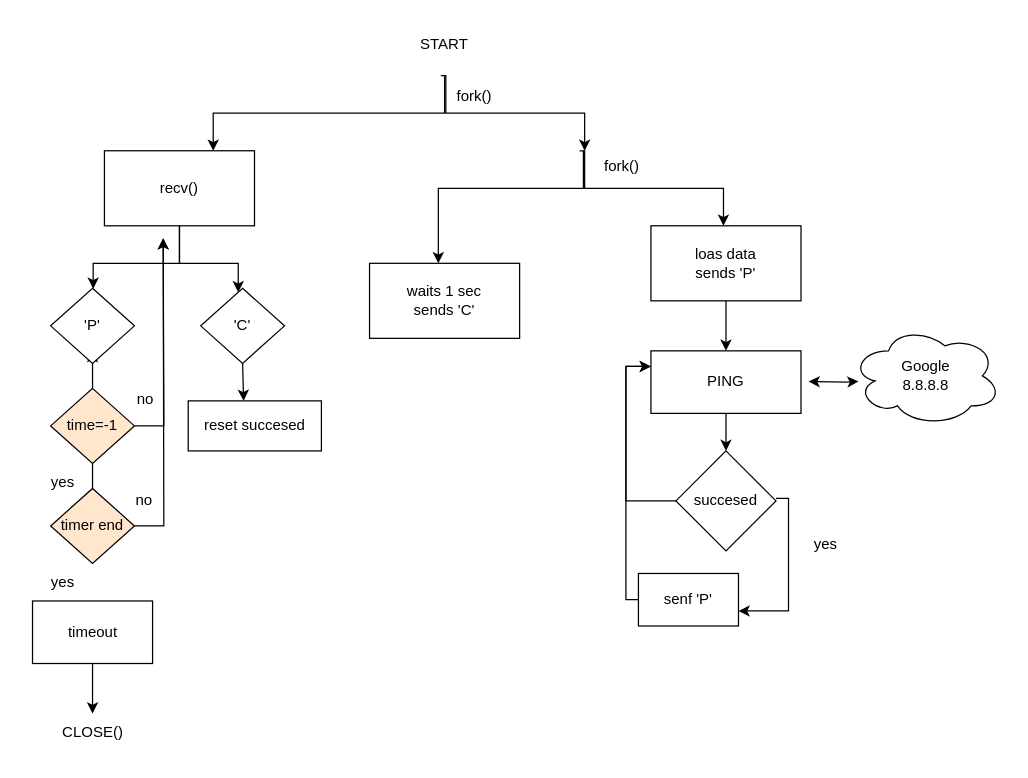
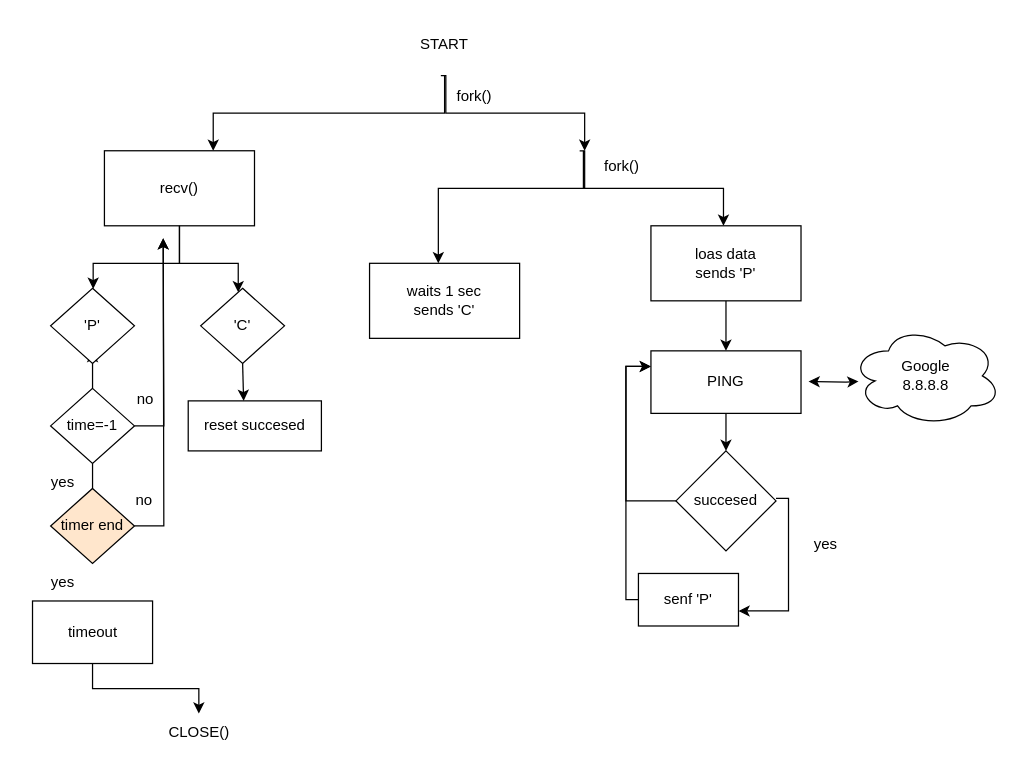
(93, 426) -> (93, 426)
(93, 732) -> (199, 732)
